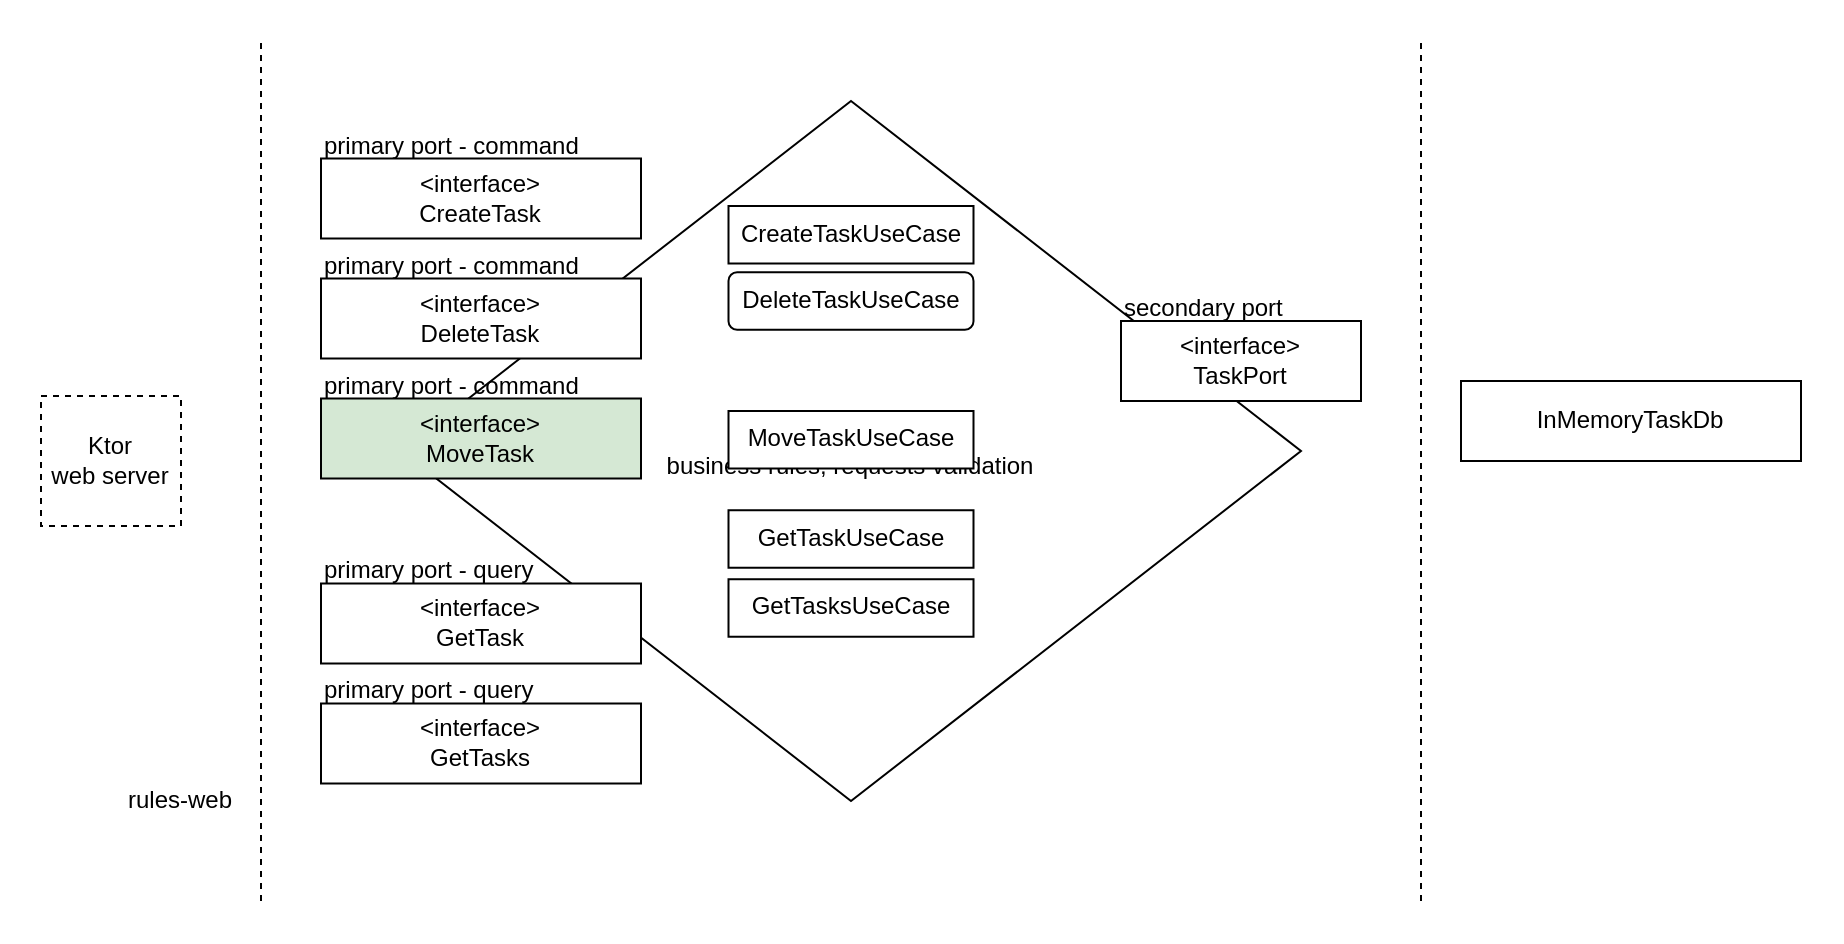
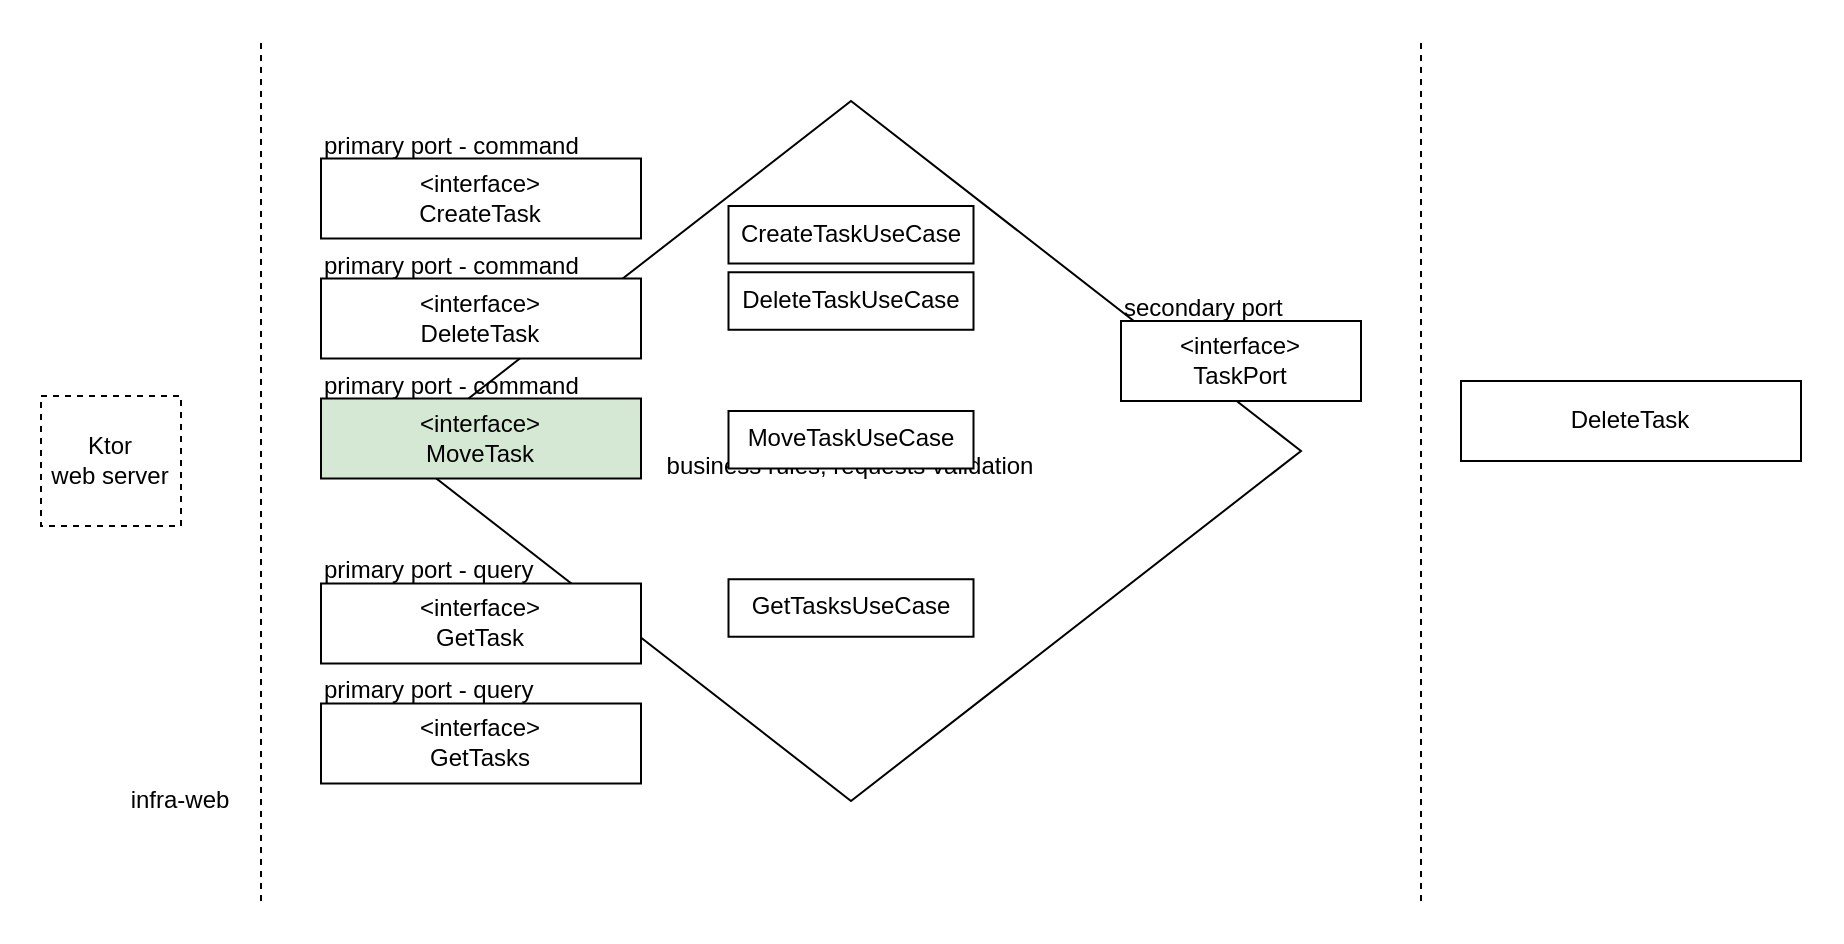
(851, 301) -> (851, 301)
(1631, 421) -> (1631, 421)
(851, 539) -> none
(181, 801) -> (181, 801)
